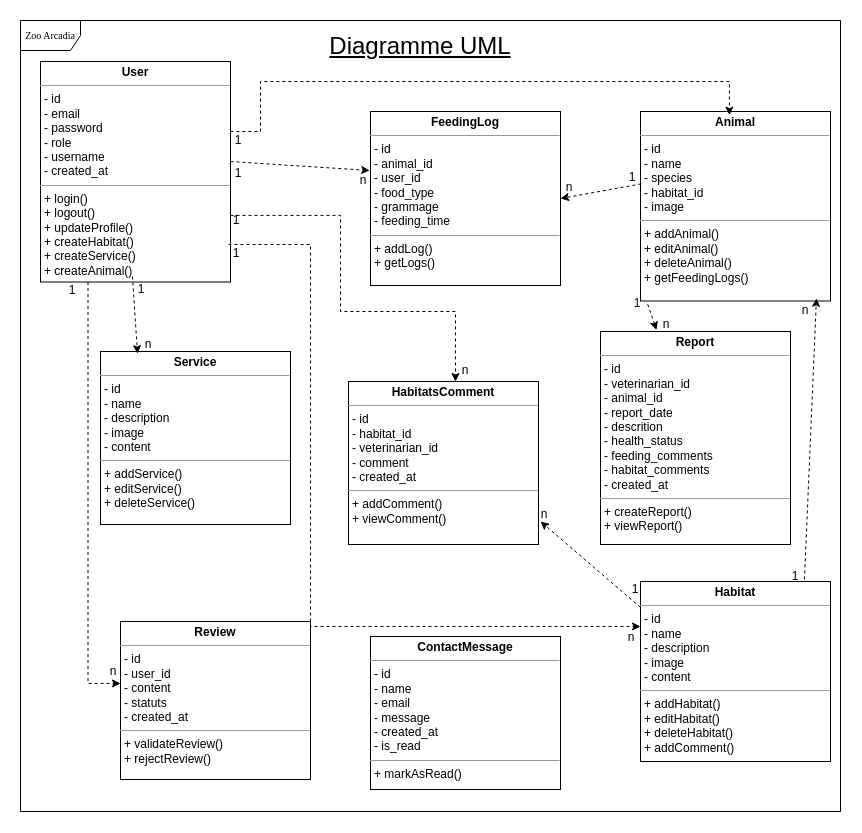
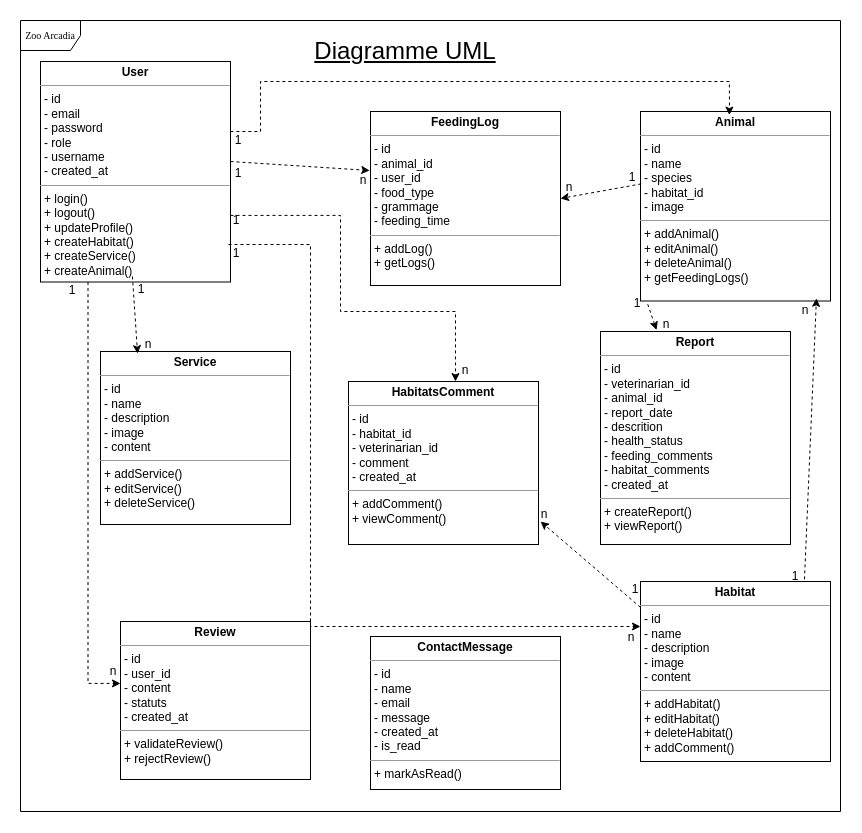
(421, 47) -> (406, 52)
